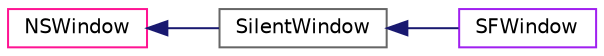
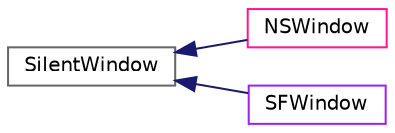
(193, 28) -> (222, 44)
